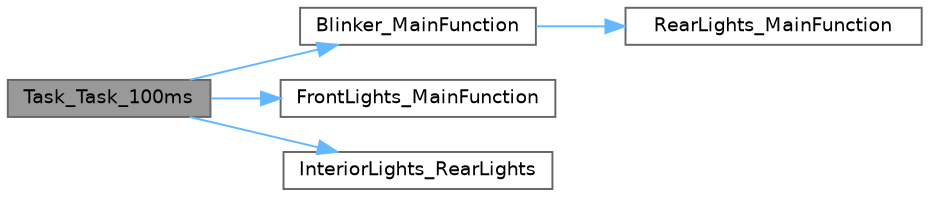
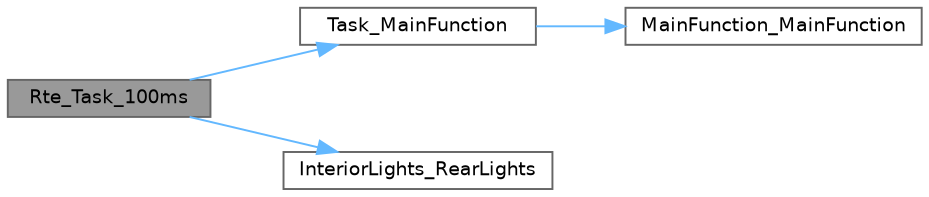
(418, 26) -> (418, 26)
(774, 26) -> (774, 26)
(109, 98) -> (109, 98)
(418, 98) -> none
